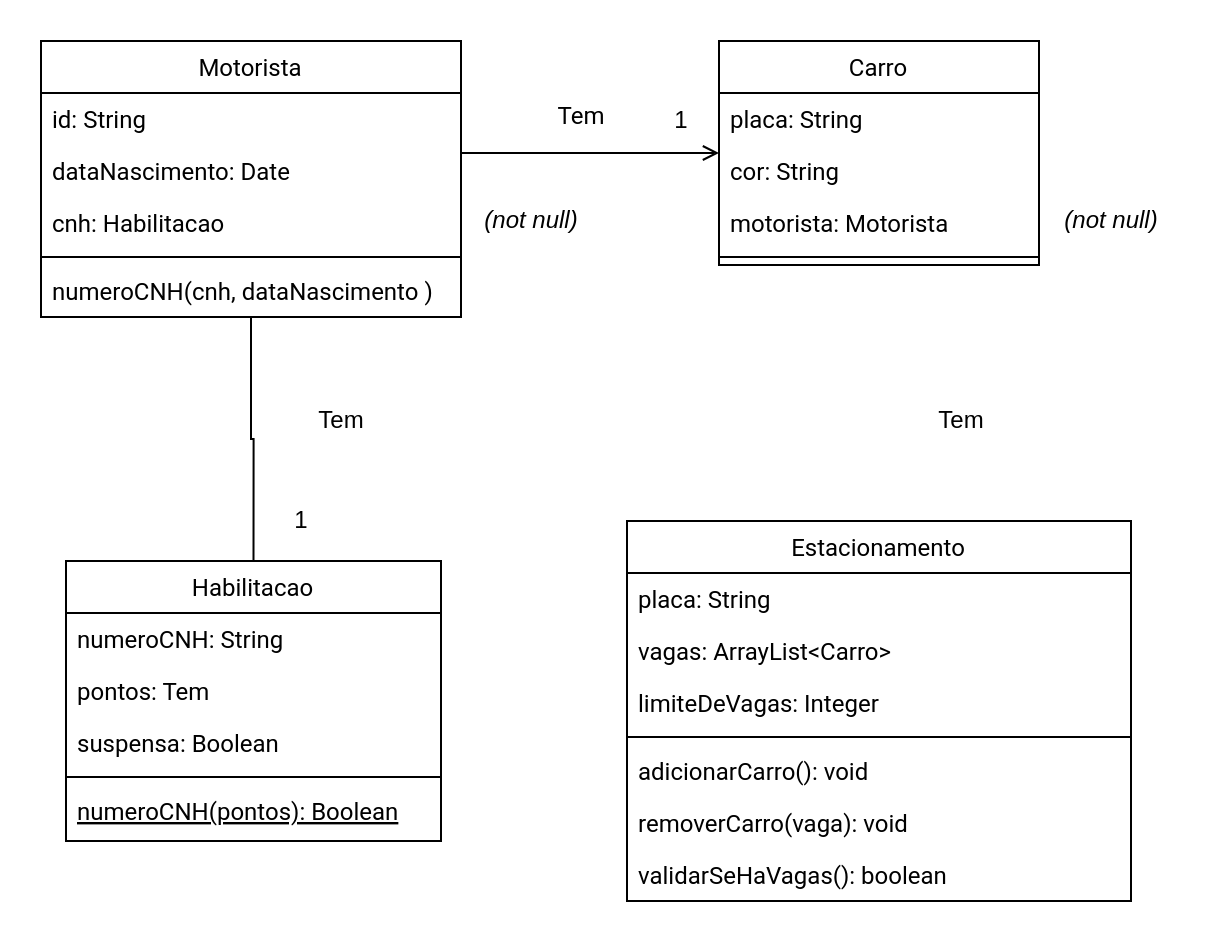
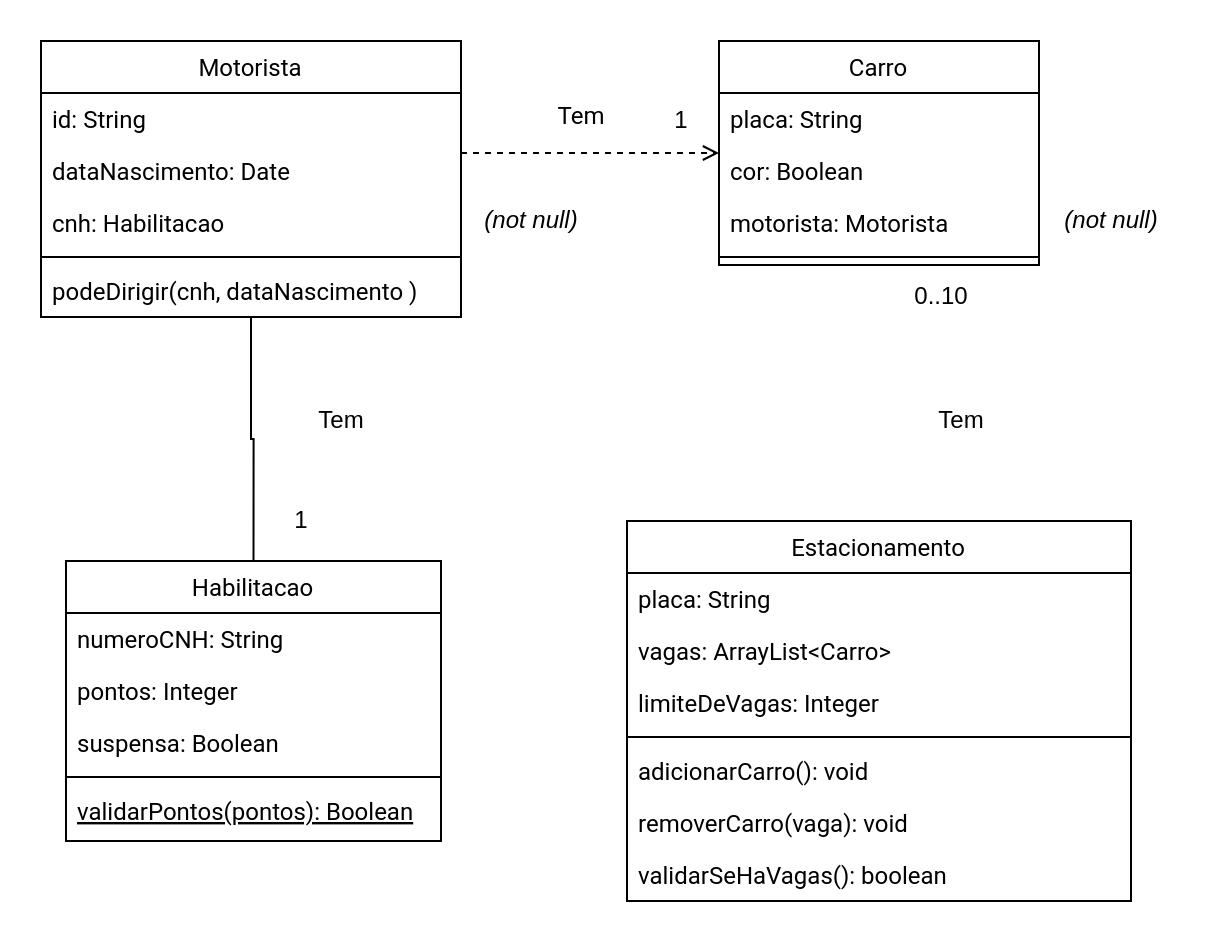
(589, 153) -> (589, 153)
(795, 172) -> (801, 172)
(248, 292) -> (252, 292)
none -> (941, 297)
(145, 692) -> (172, 692)
(242, 812) -> (263, 812)
